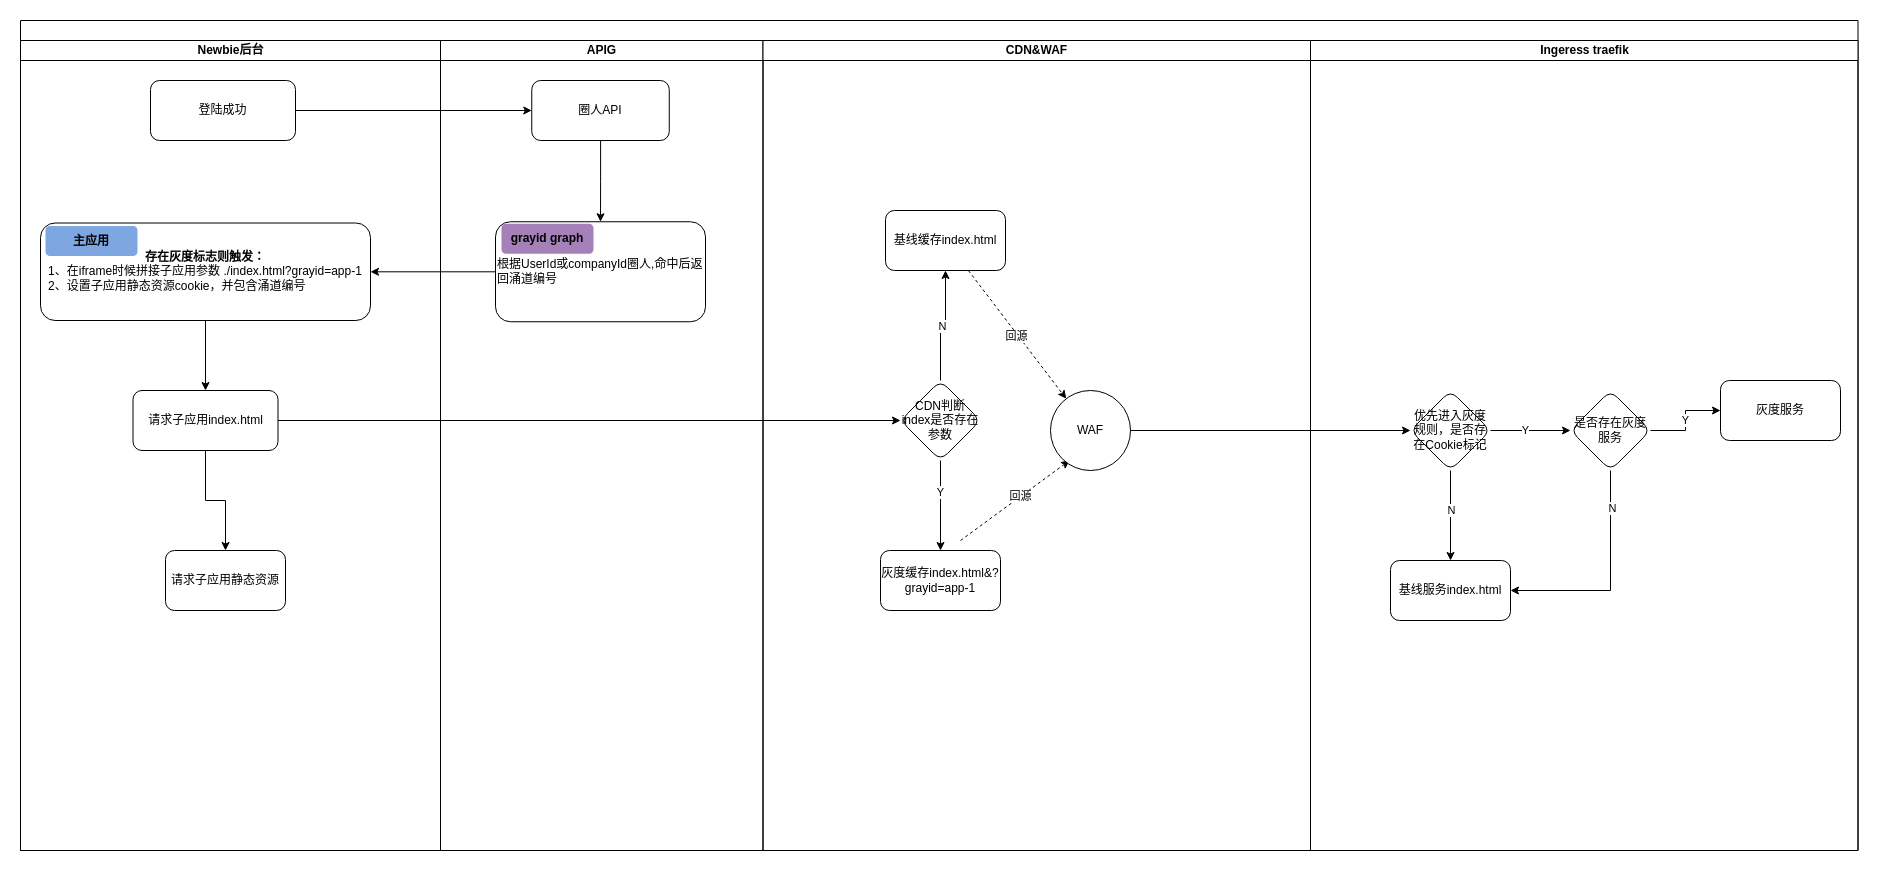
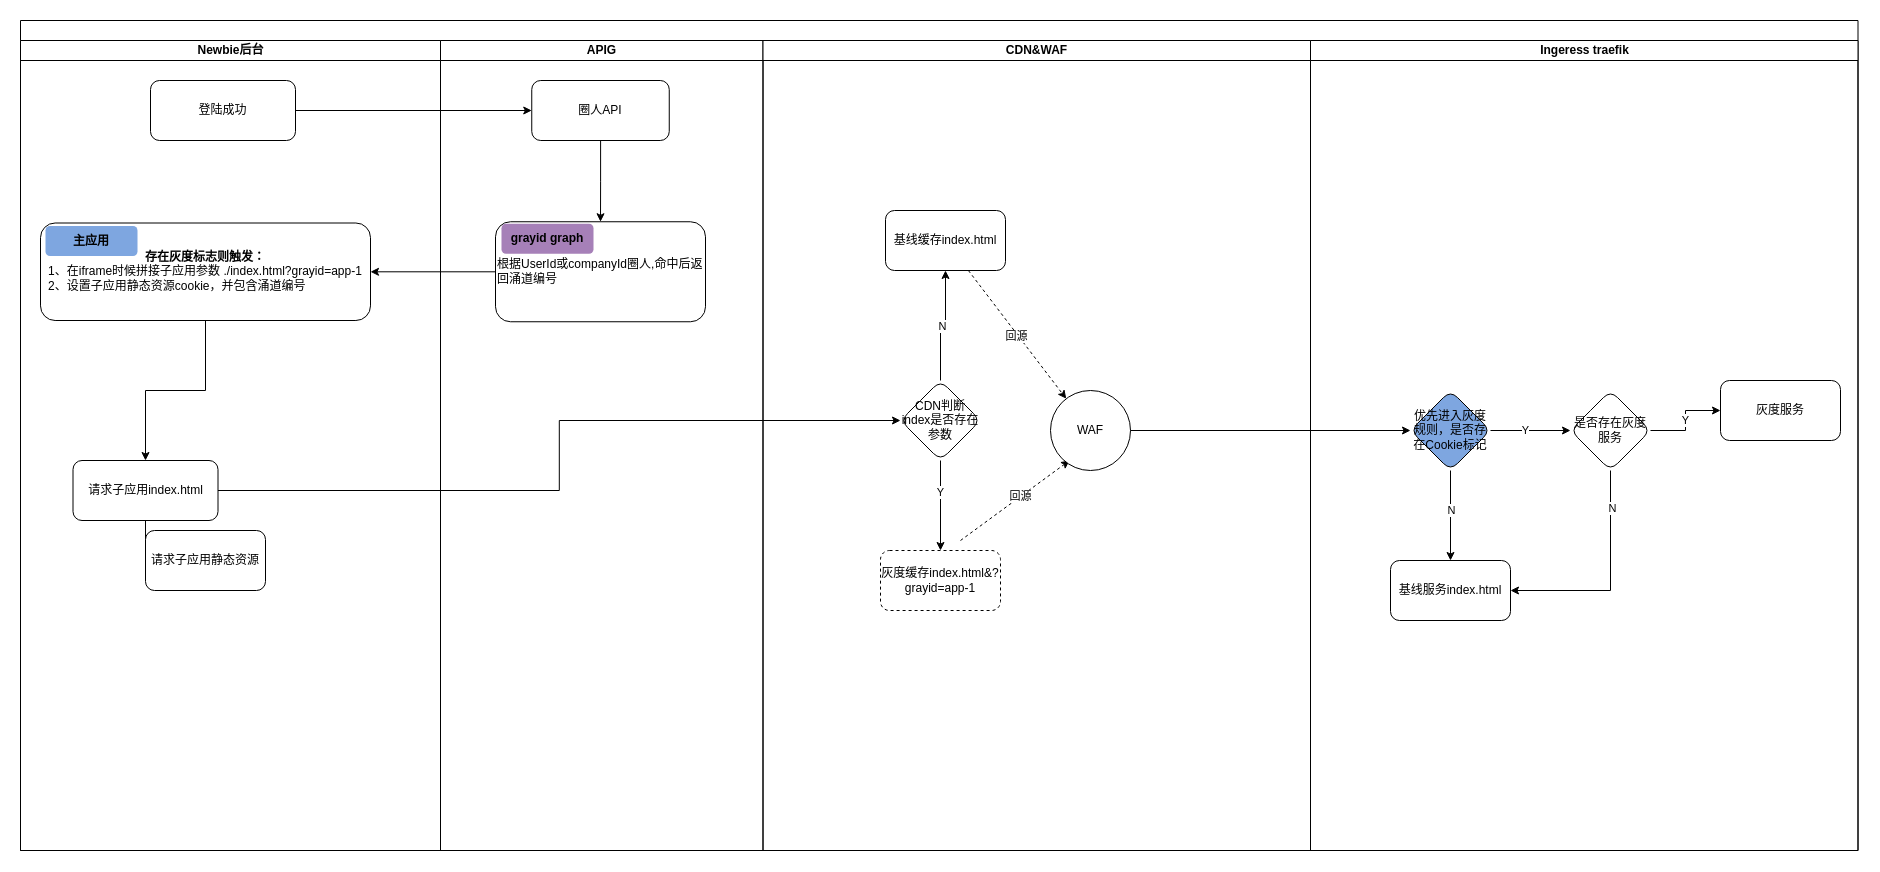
(206, 421) -> (146, 491)
(1451, 431) -> (1451, 431)
(226, 581) -> (206, 561)
(941, 581) -> (941, 581)
